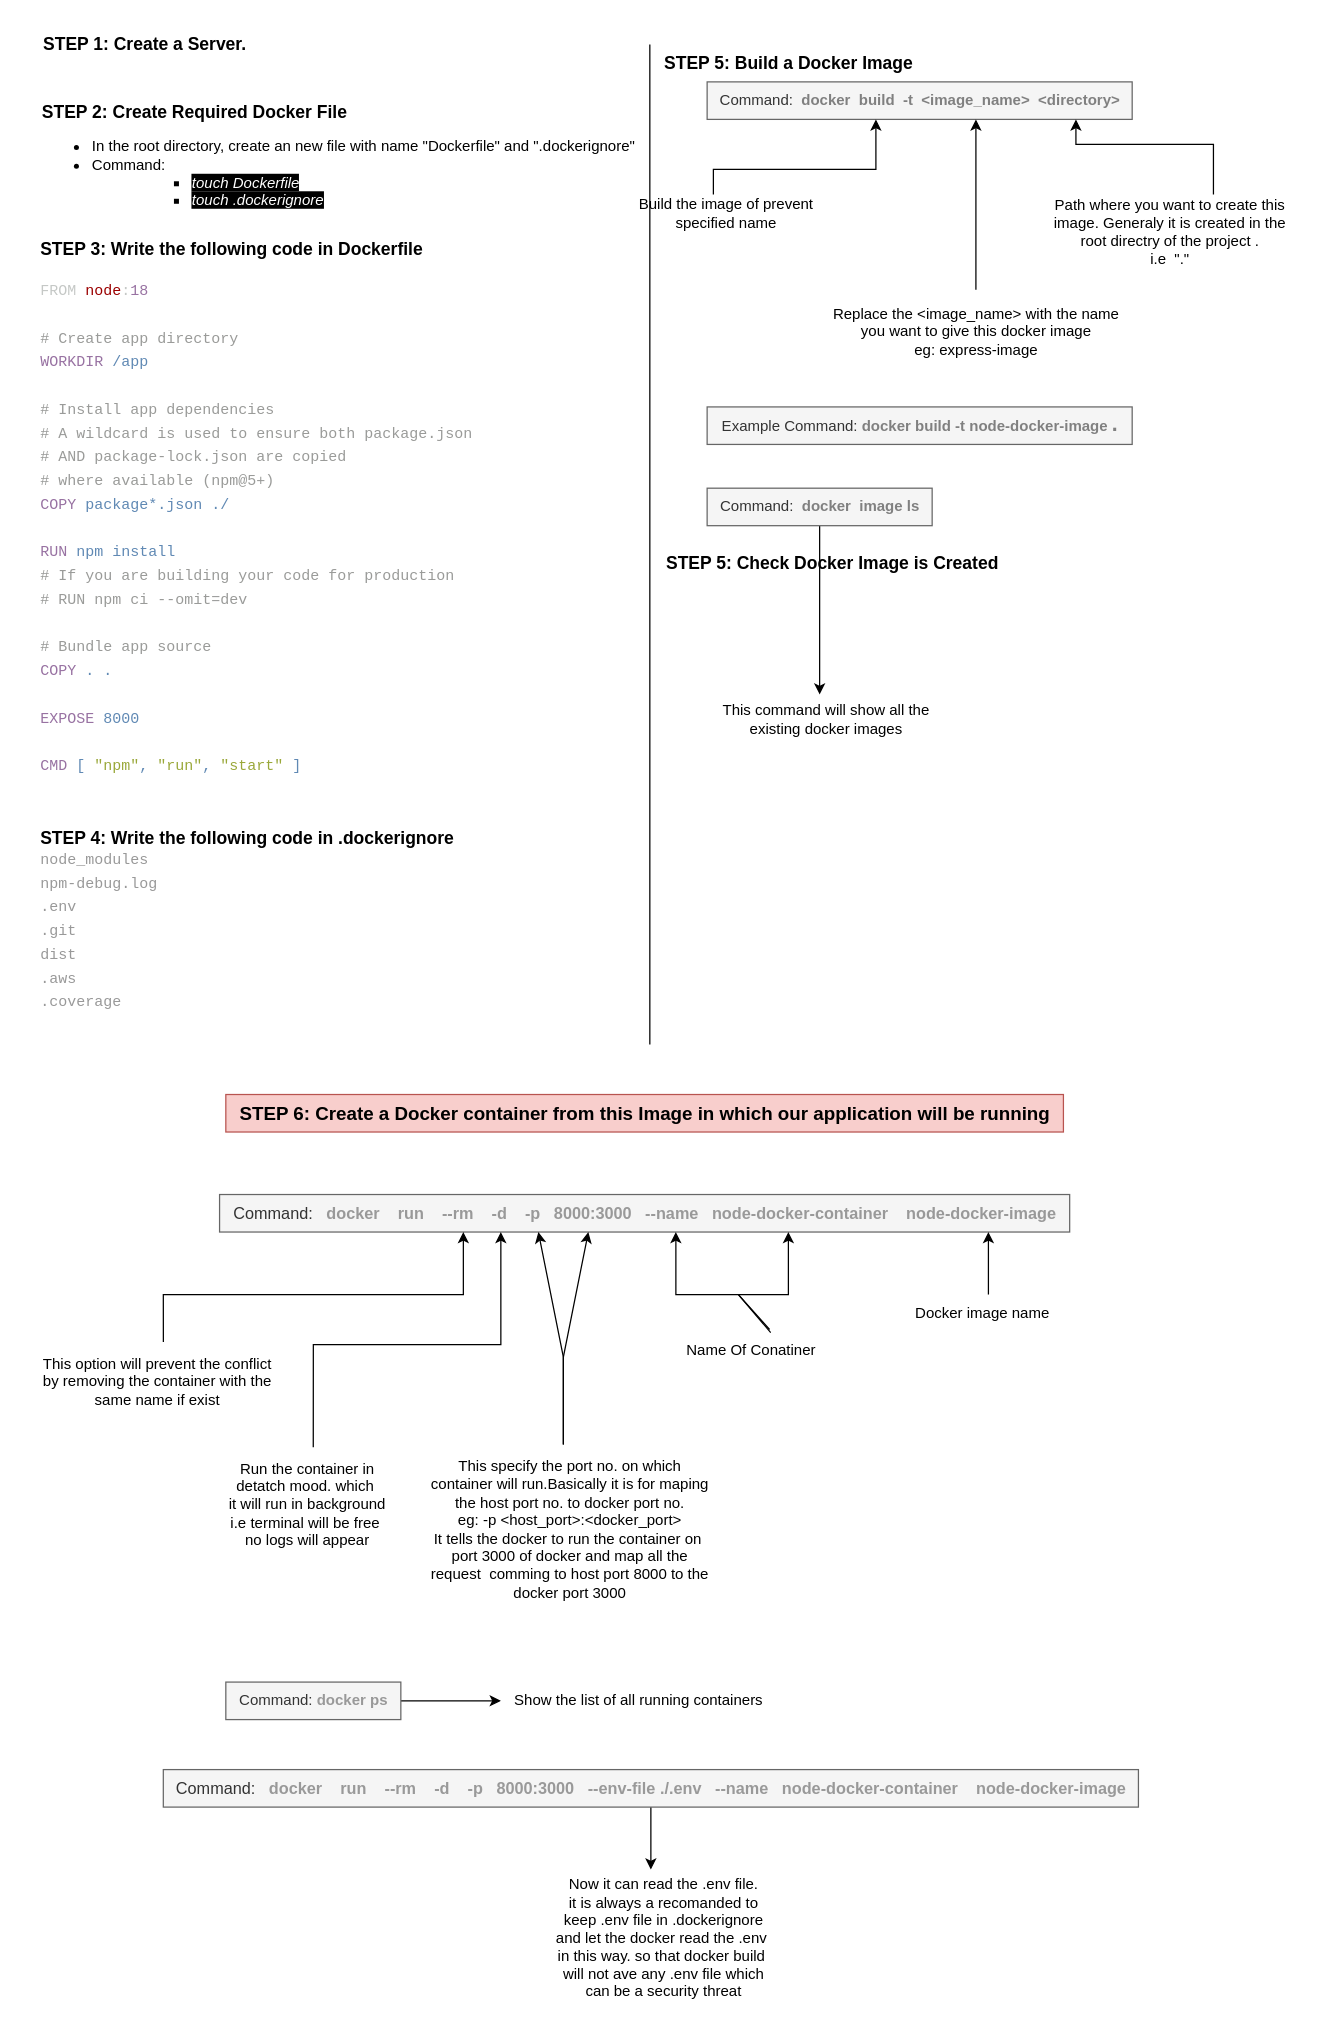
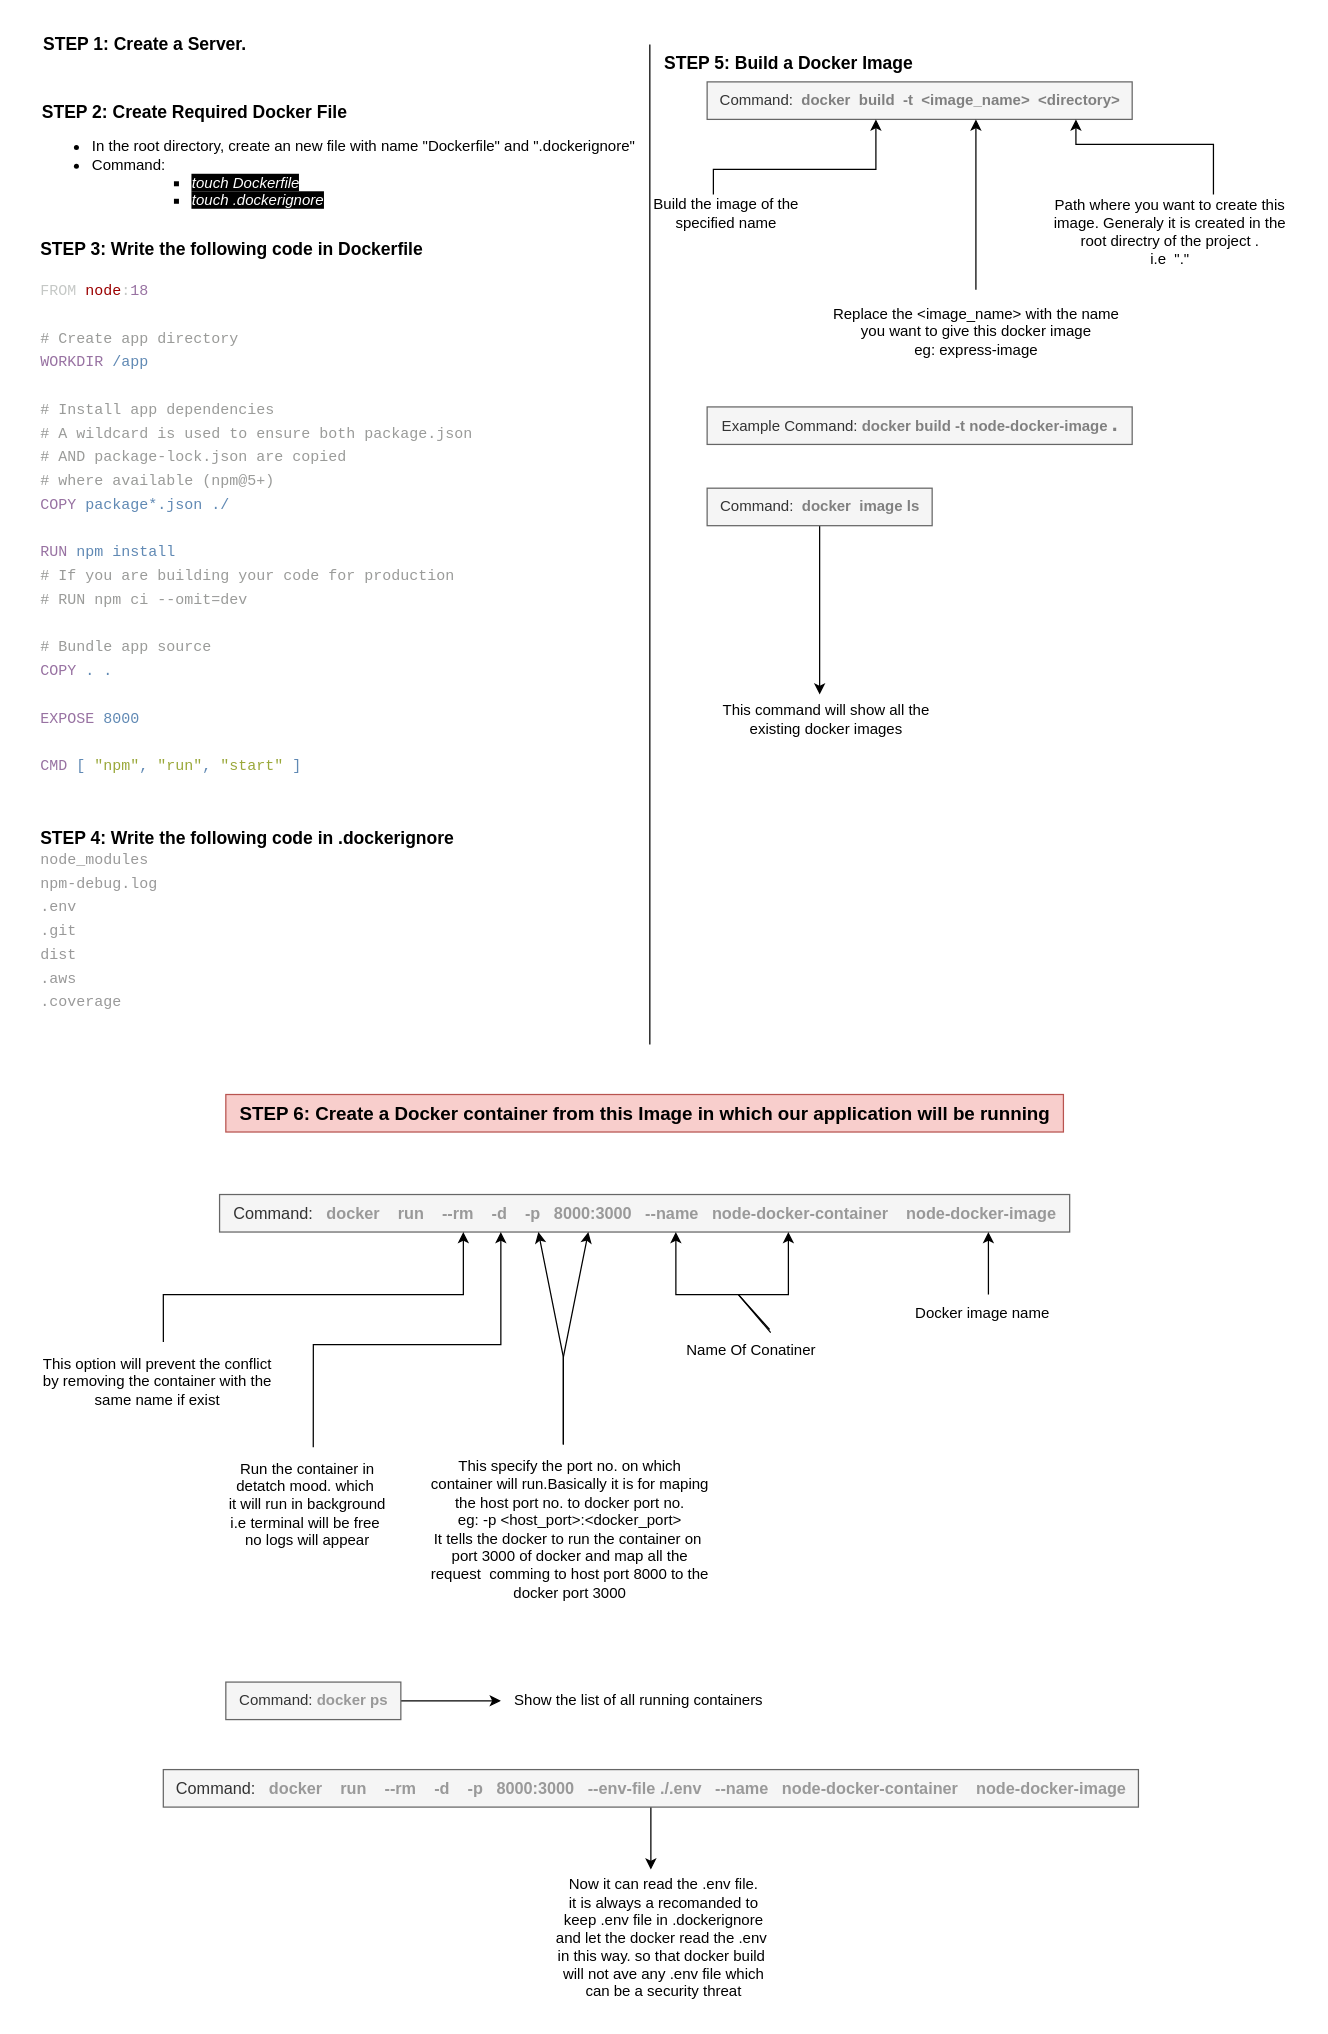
(726, 213) -> (726, 213)
(832, 563) -> none
